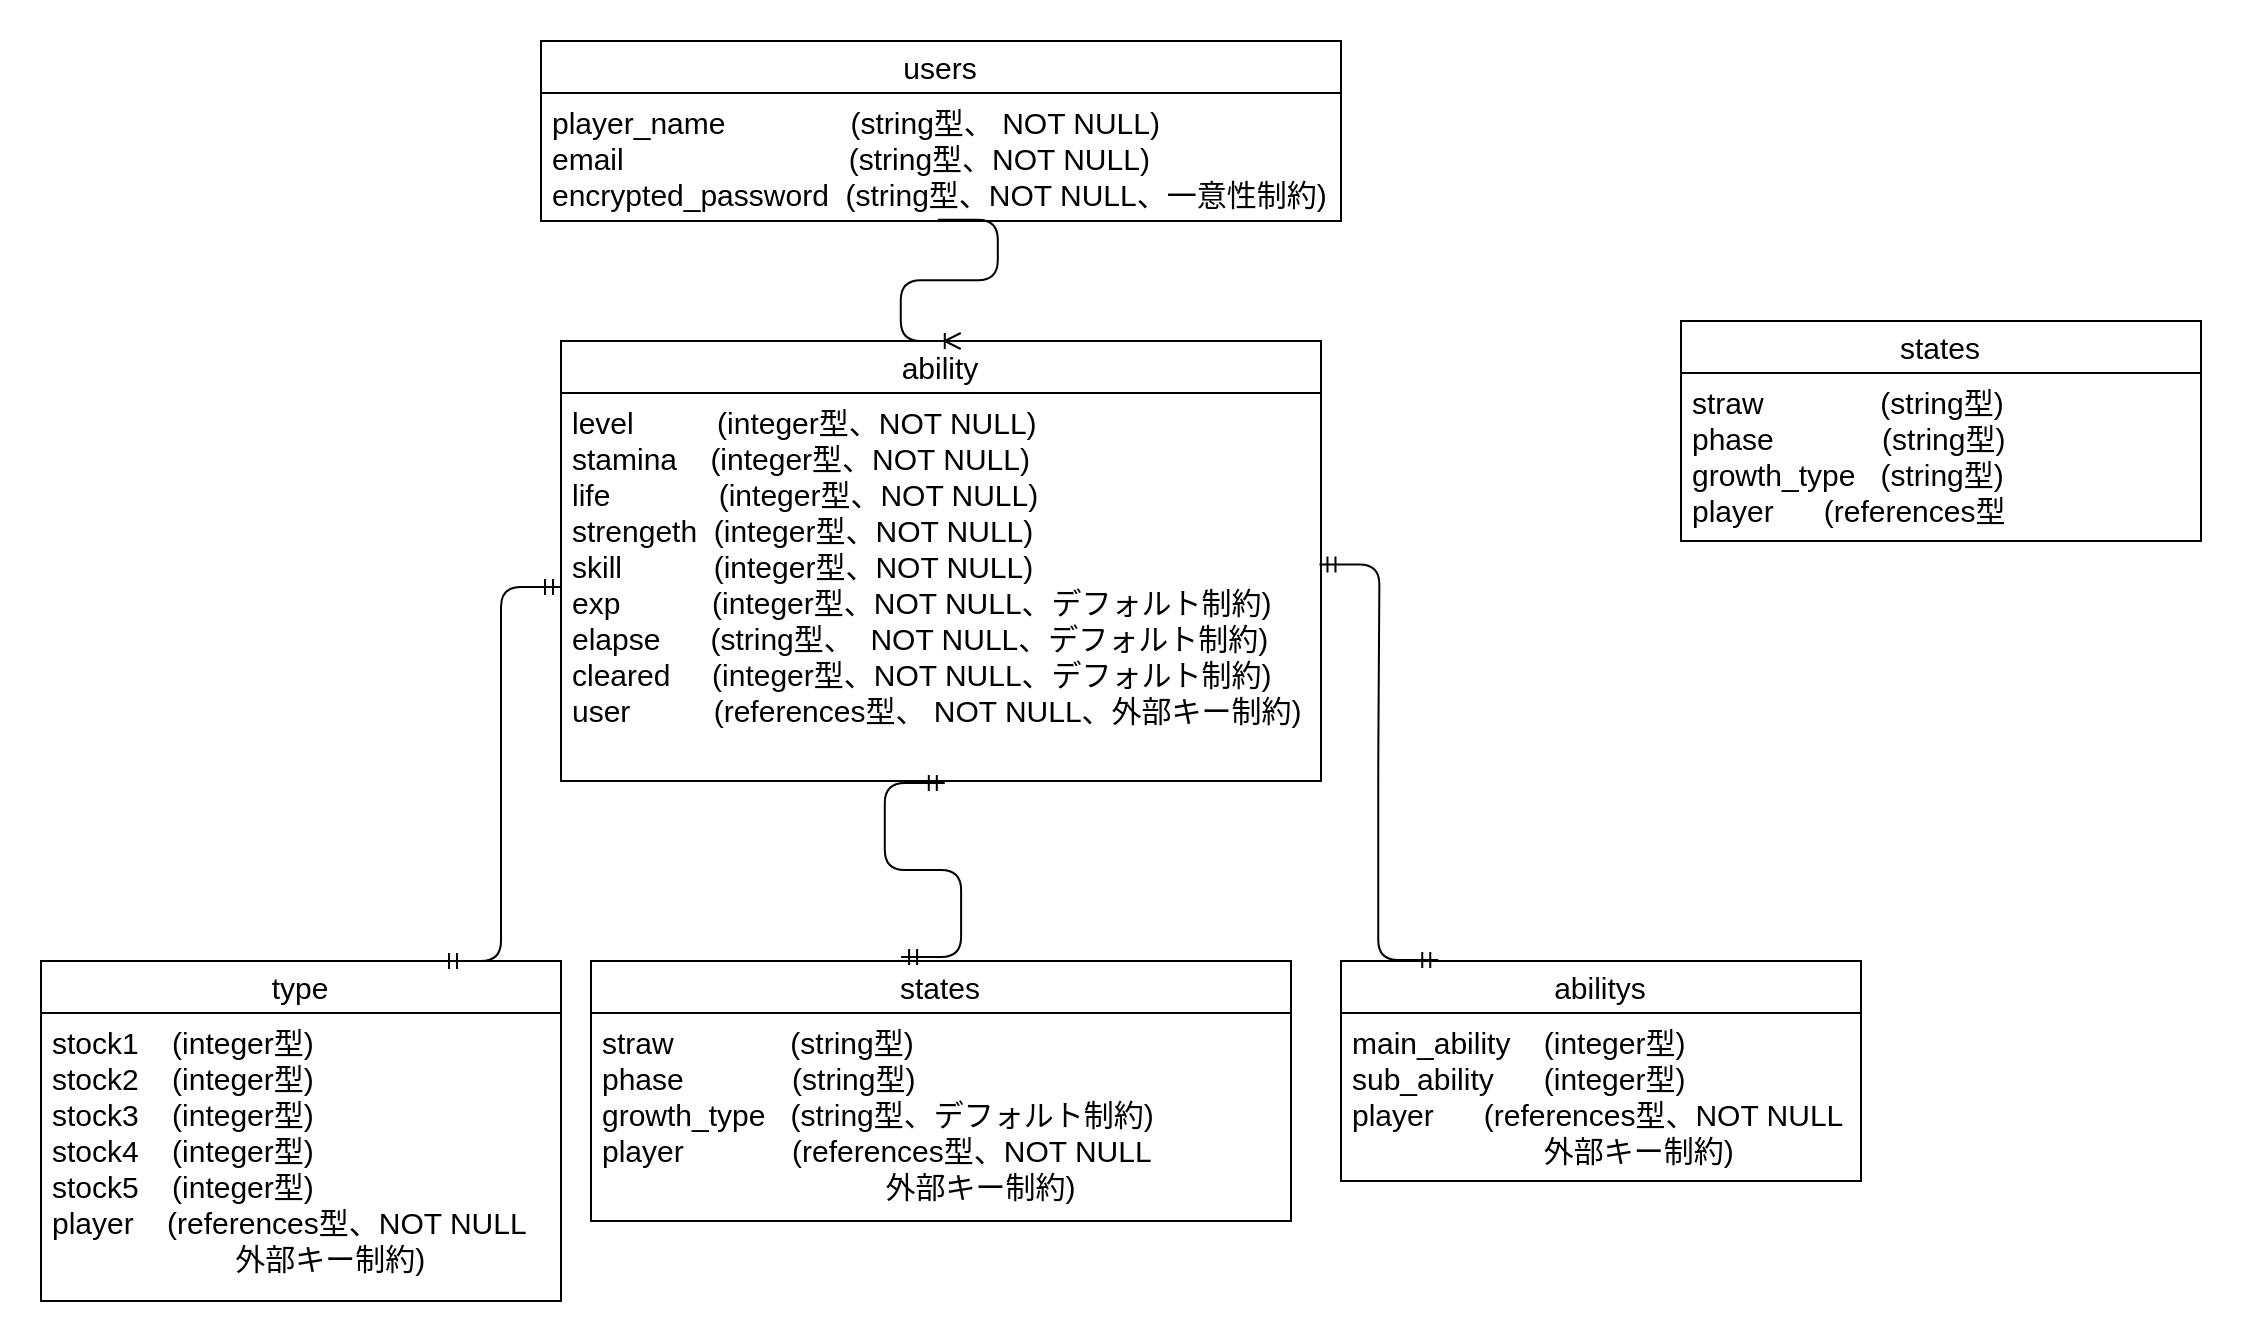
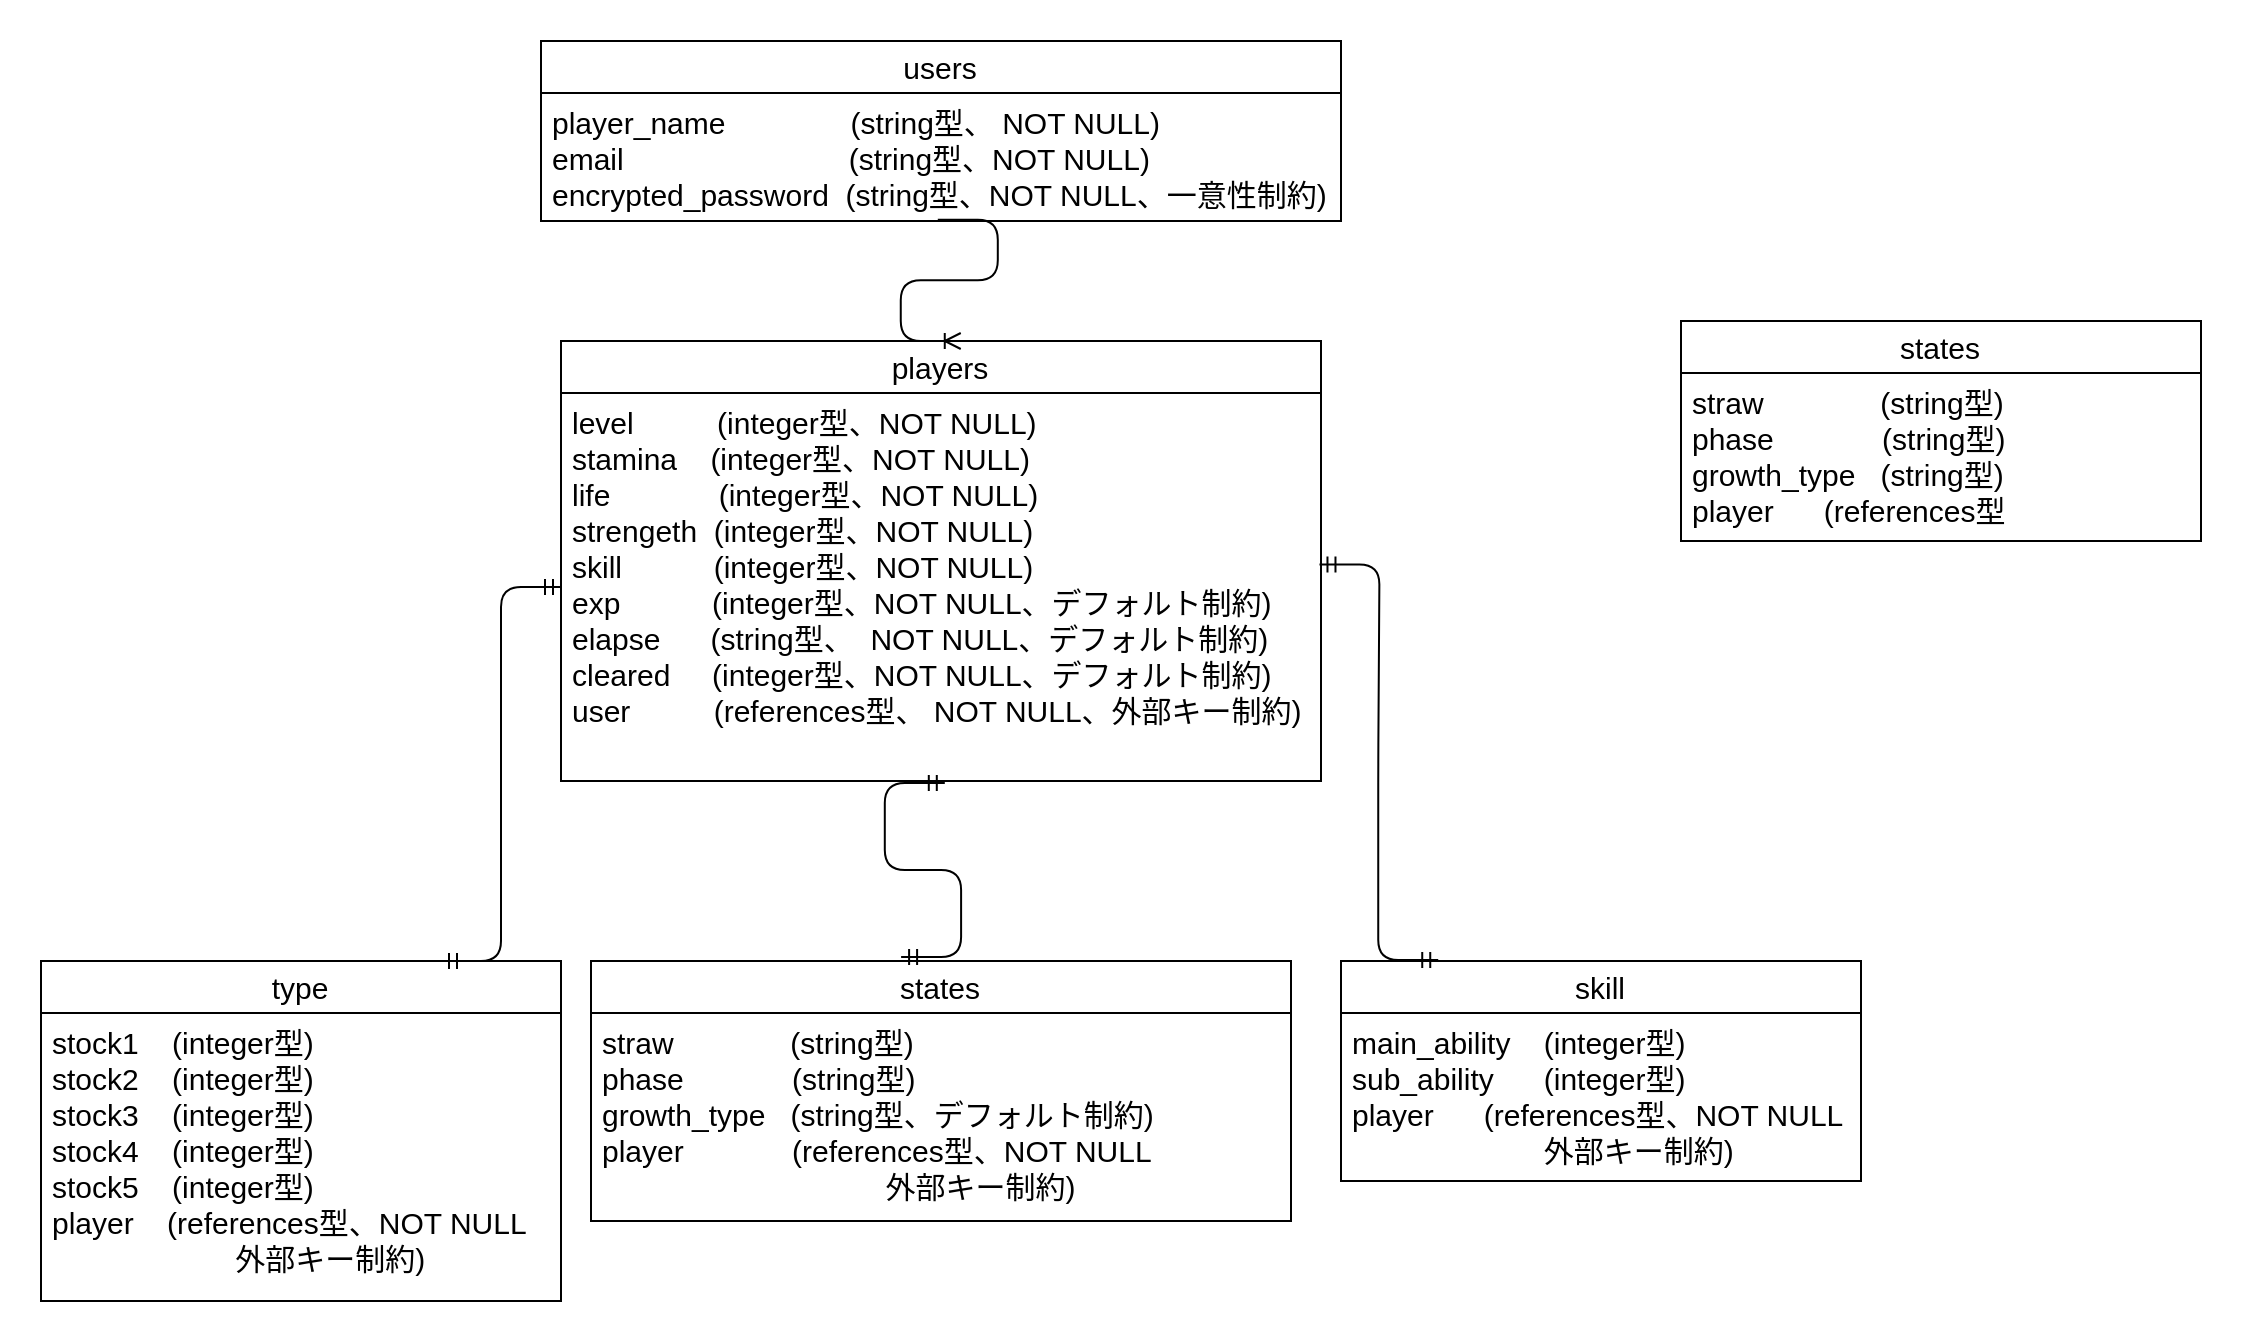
(940, 369) -> (940, 369)
(1600, 989) -> (1600, 989)
